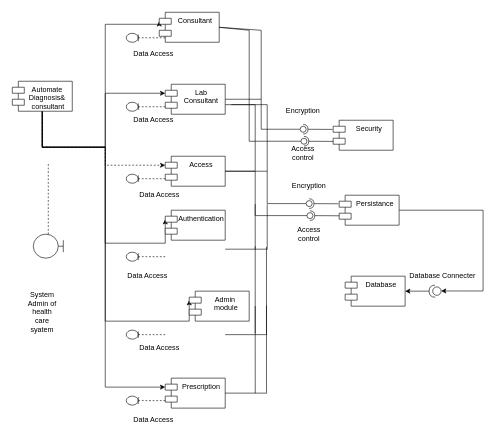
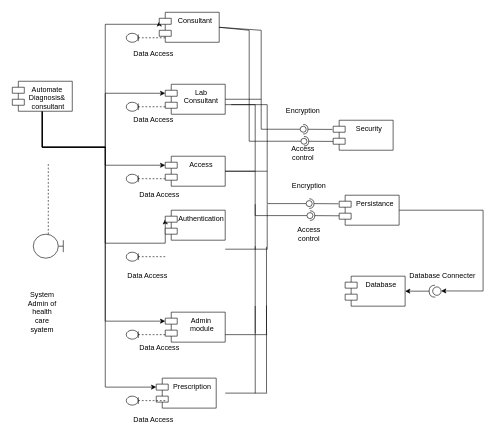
(134, 165) -> (134, 165)
(219, 306) -> (195, 327)
(195, 393) -> (186, 393)
